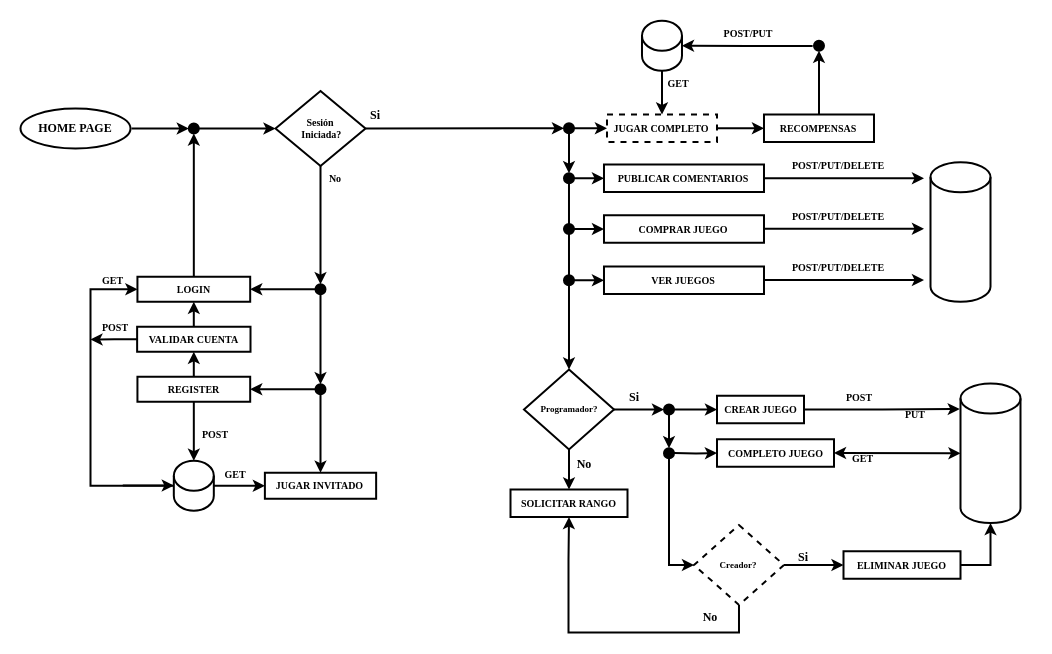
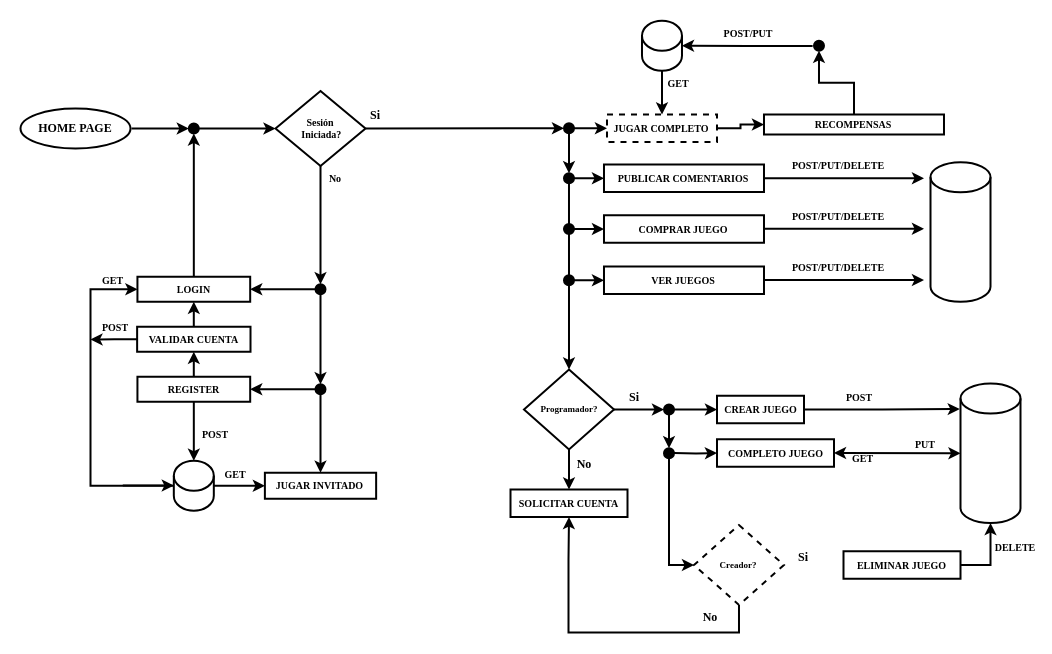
(819, 128) -> (854, 125)
(916, 414) -> (926, 444)
(569, 504) -> (569, 504)
none -> (1016, 547)
(810, 565) -> none
